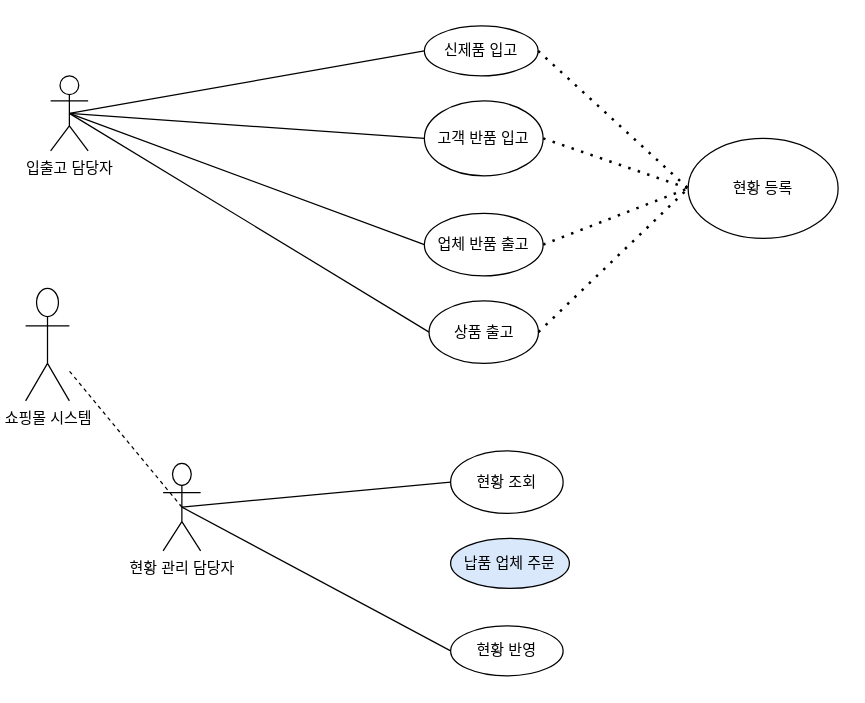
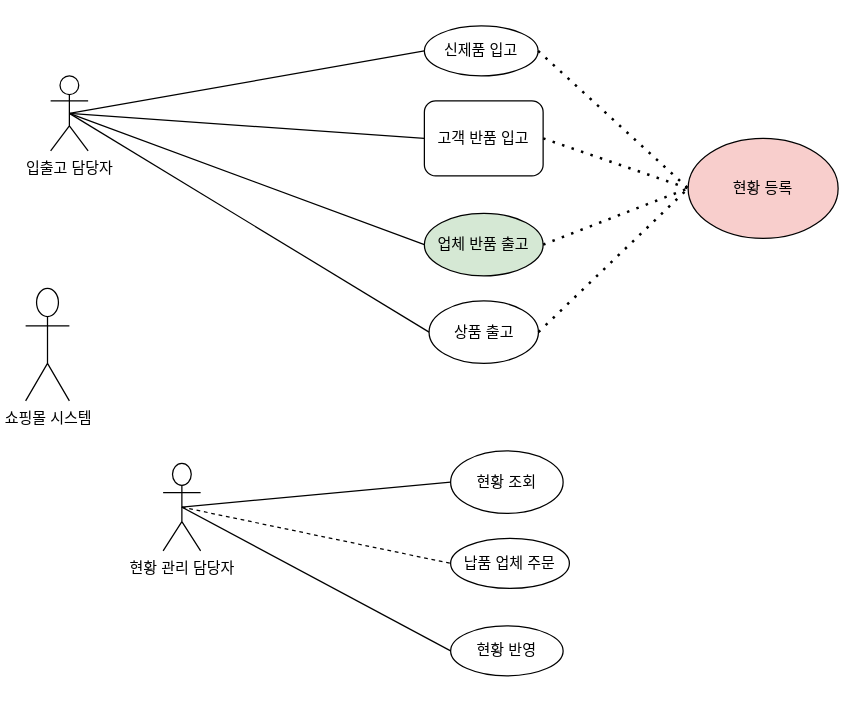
(484, 138) -> (484, 138)
(763, 188) -> (763, 188)
(484, 244) -> (484, 244)
(124, 437) -> (321, 536)
(510, 563) -> (510, 563)
